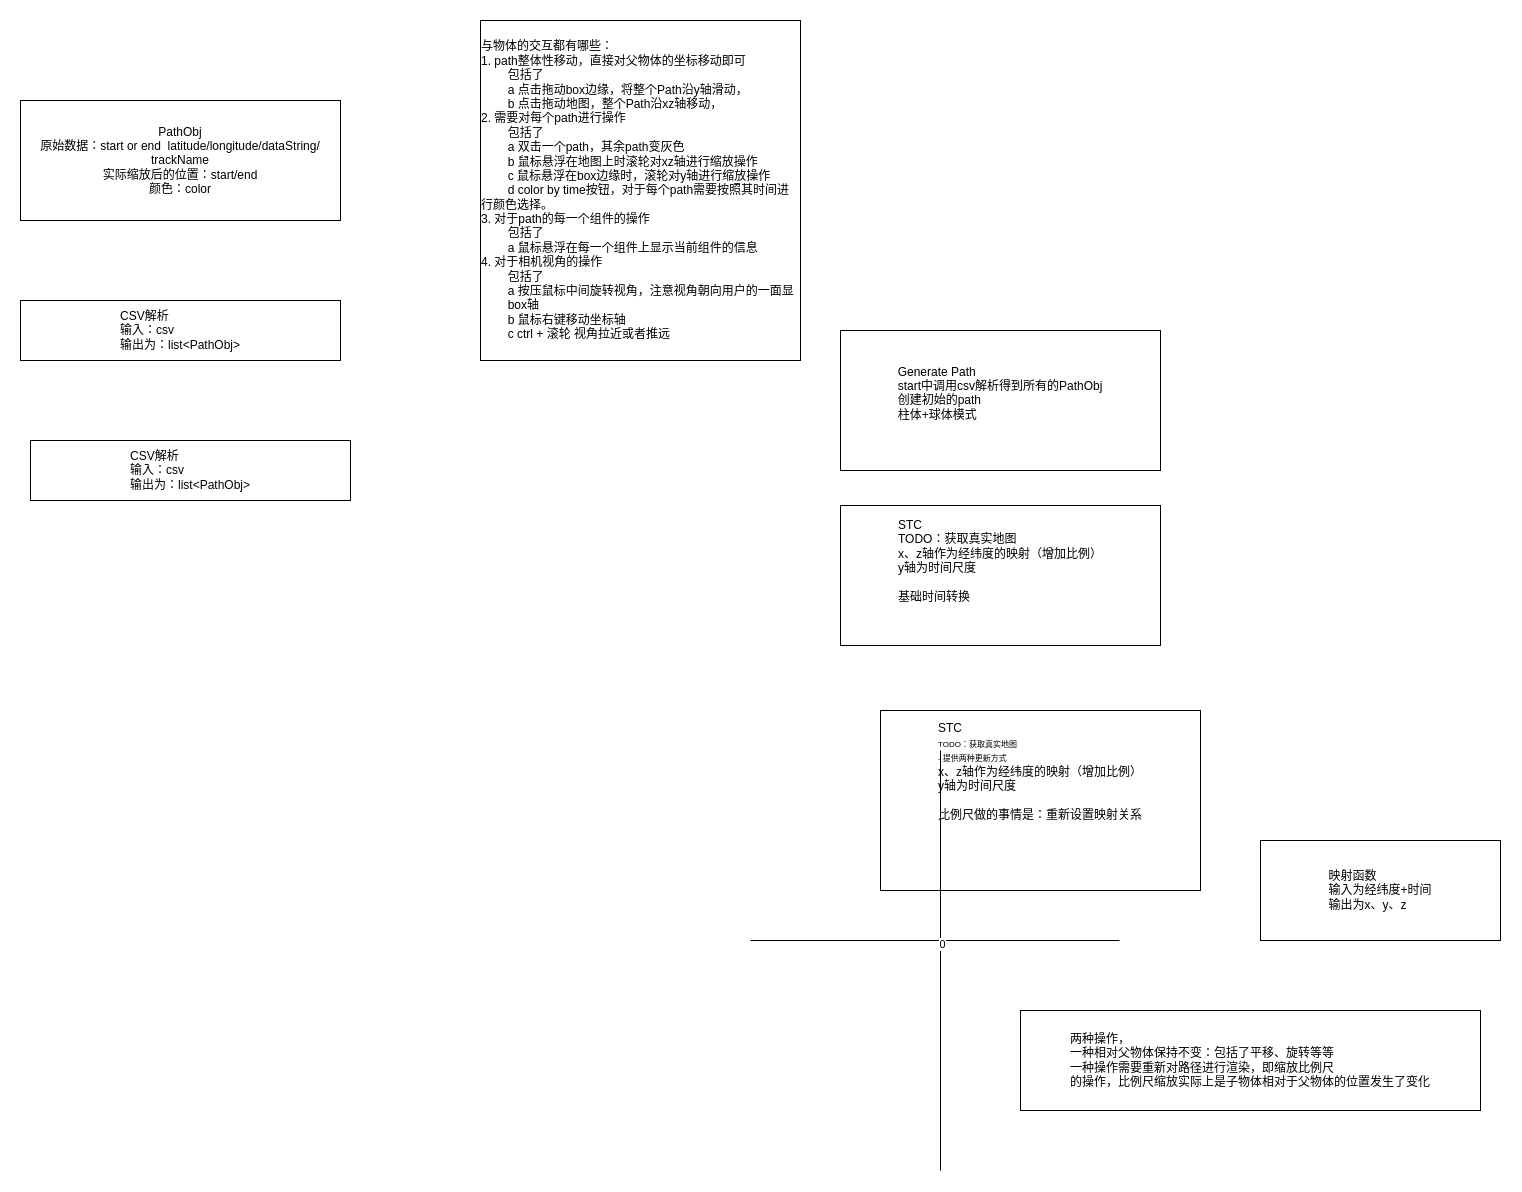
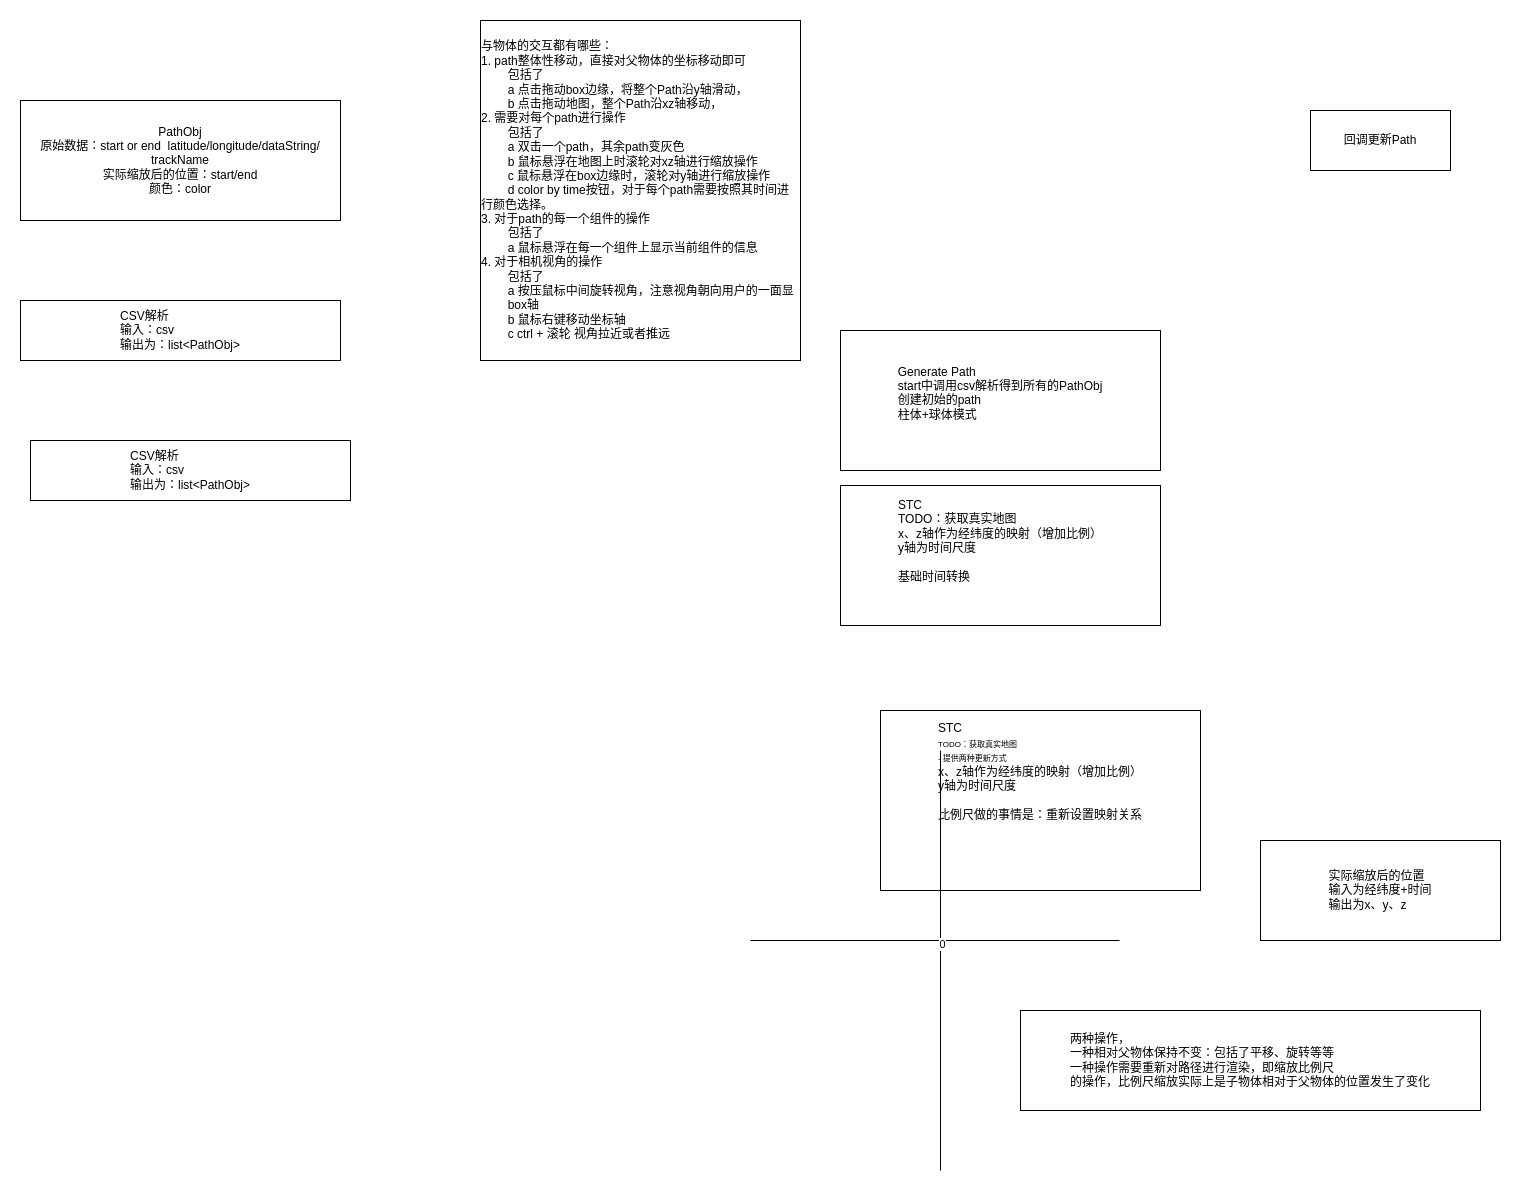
none -> (1381, 141)
(1001, 576) -> (1001, 556)
(1381, 891) -> (1381, 891)
